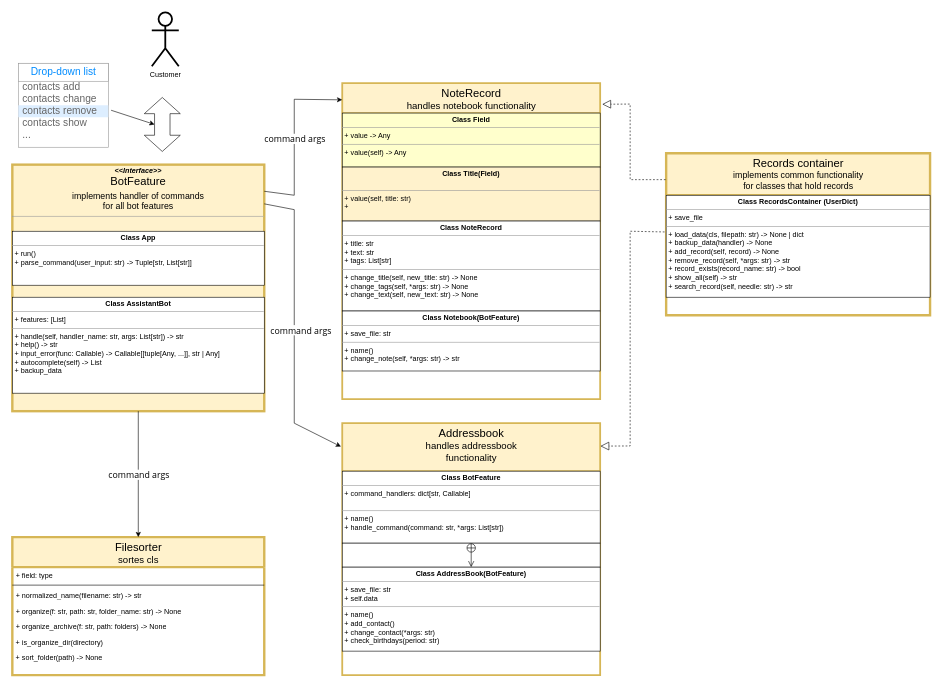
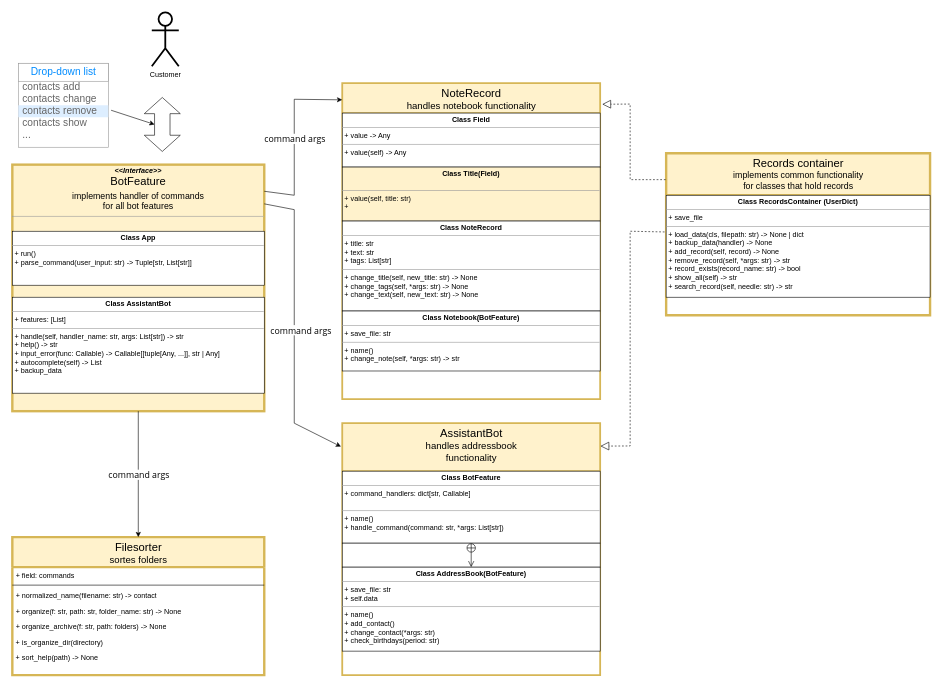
(471, 140) -> (471, 140)
(472, 440) -> (472, 440)
(139, 550) -> (139, 550)
(37, 576) -> (45, 576)
(87, 596) -> (95, 596)
(67, 658) -> (63, 658)
